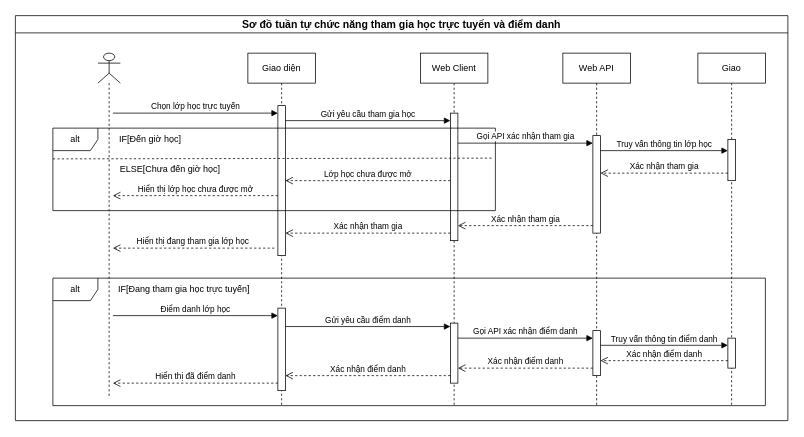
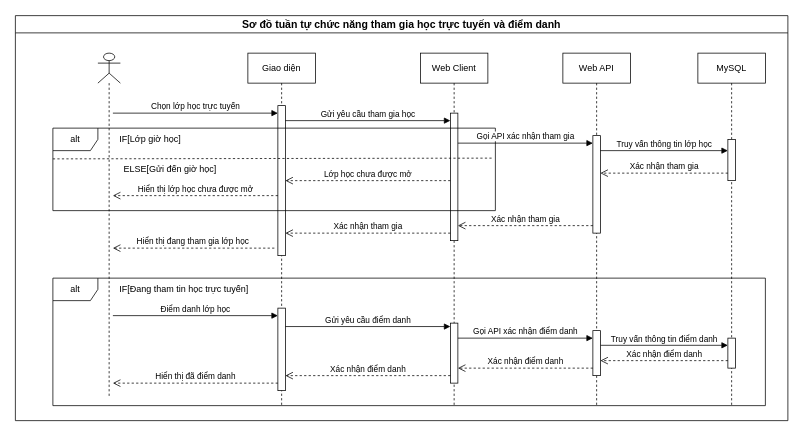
(732, 68) -> (732, 68)
(150, 139) -> (150, 139)
(170, 169) -> (170, 169)
(184, 289) -> (184, 289)
